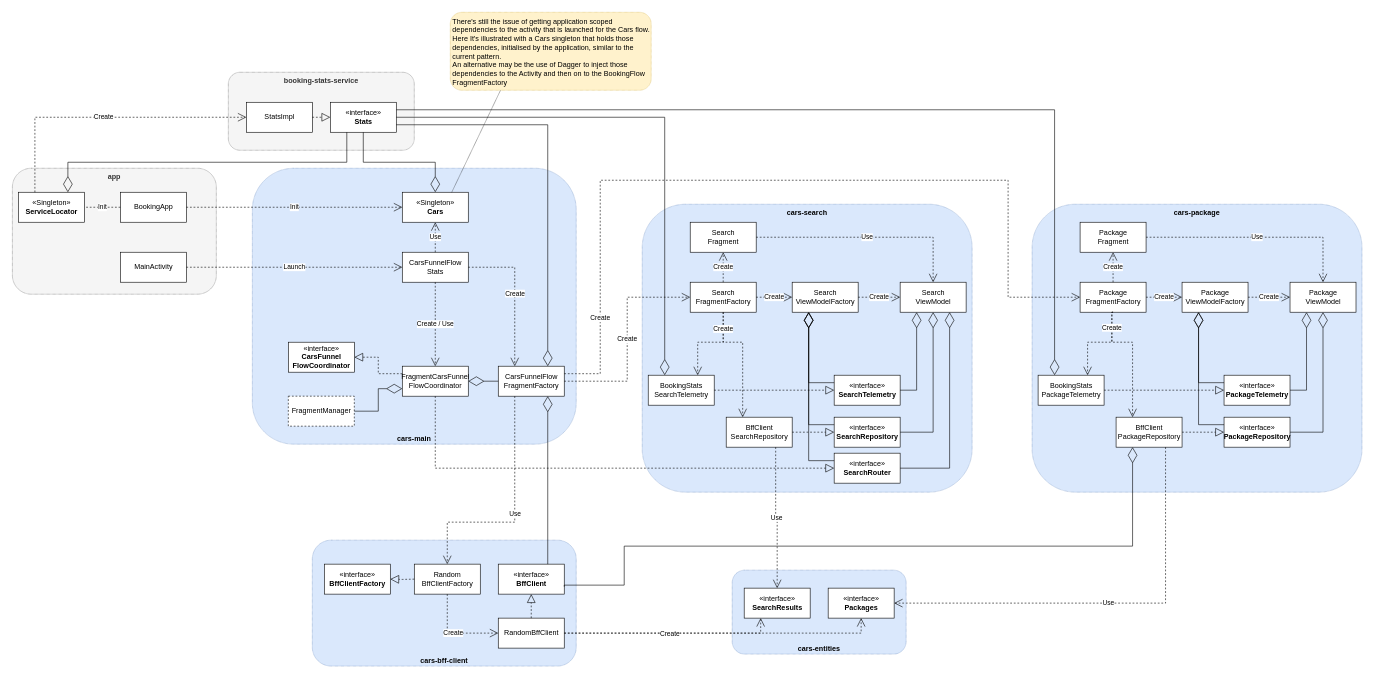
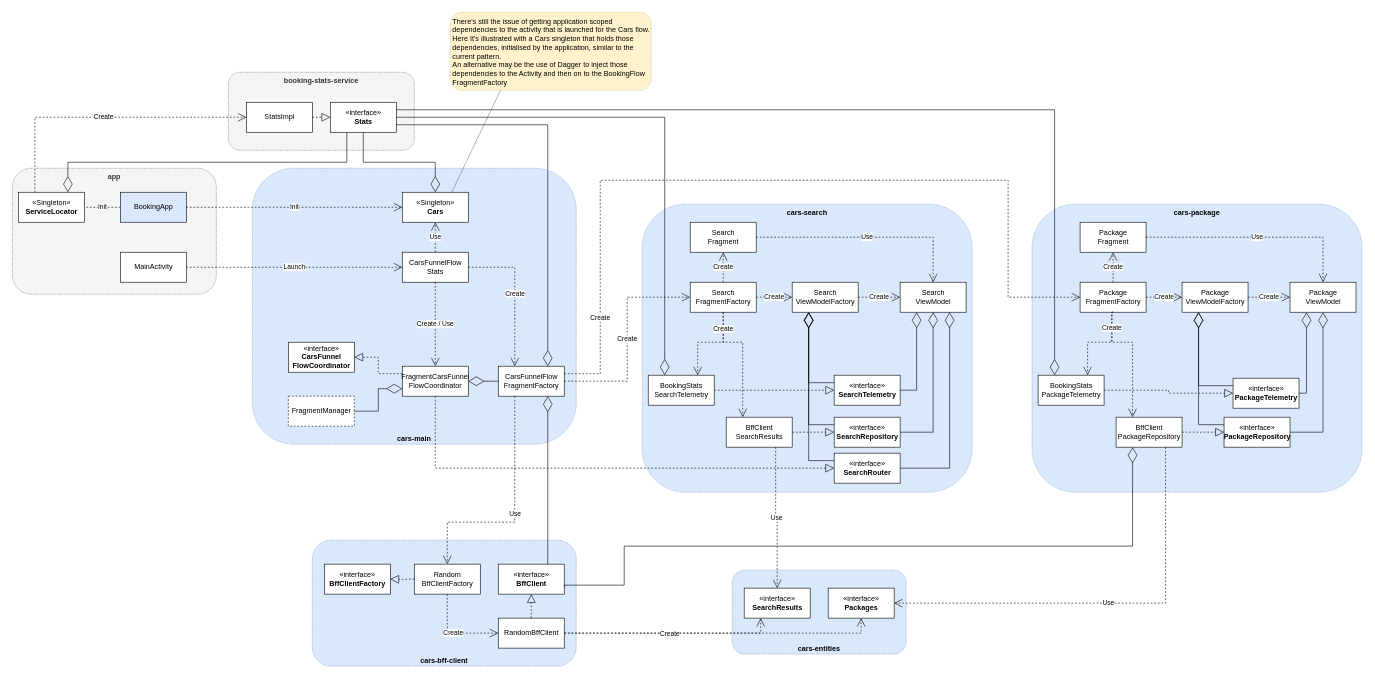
(153, 207) -> (153, 207)
(1257, 390) -> (1266, 393)
(760, 432) -> (760, 432)
